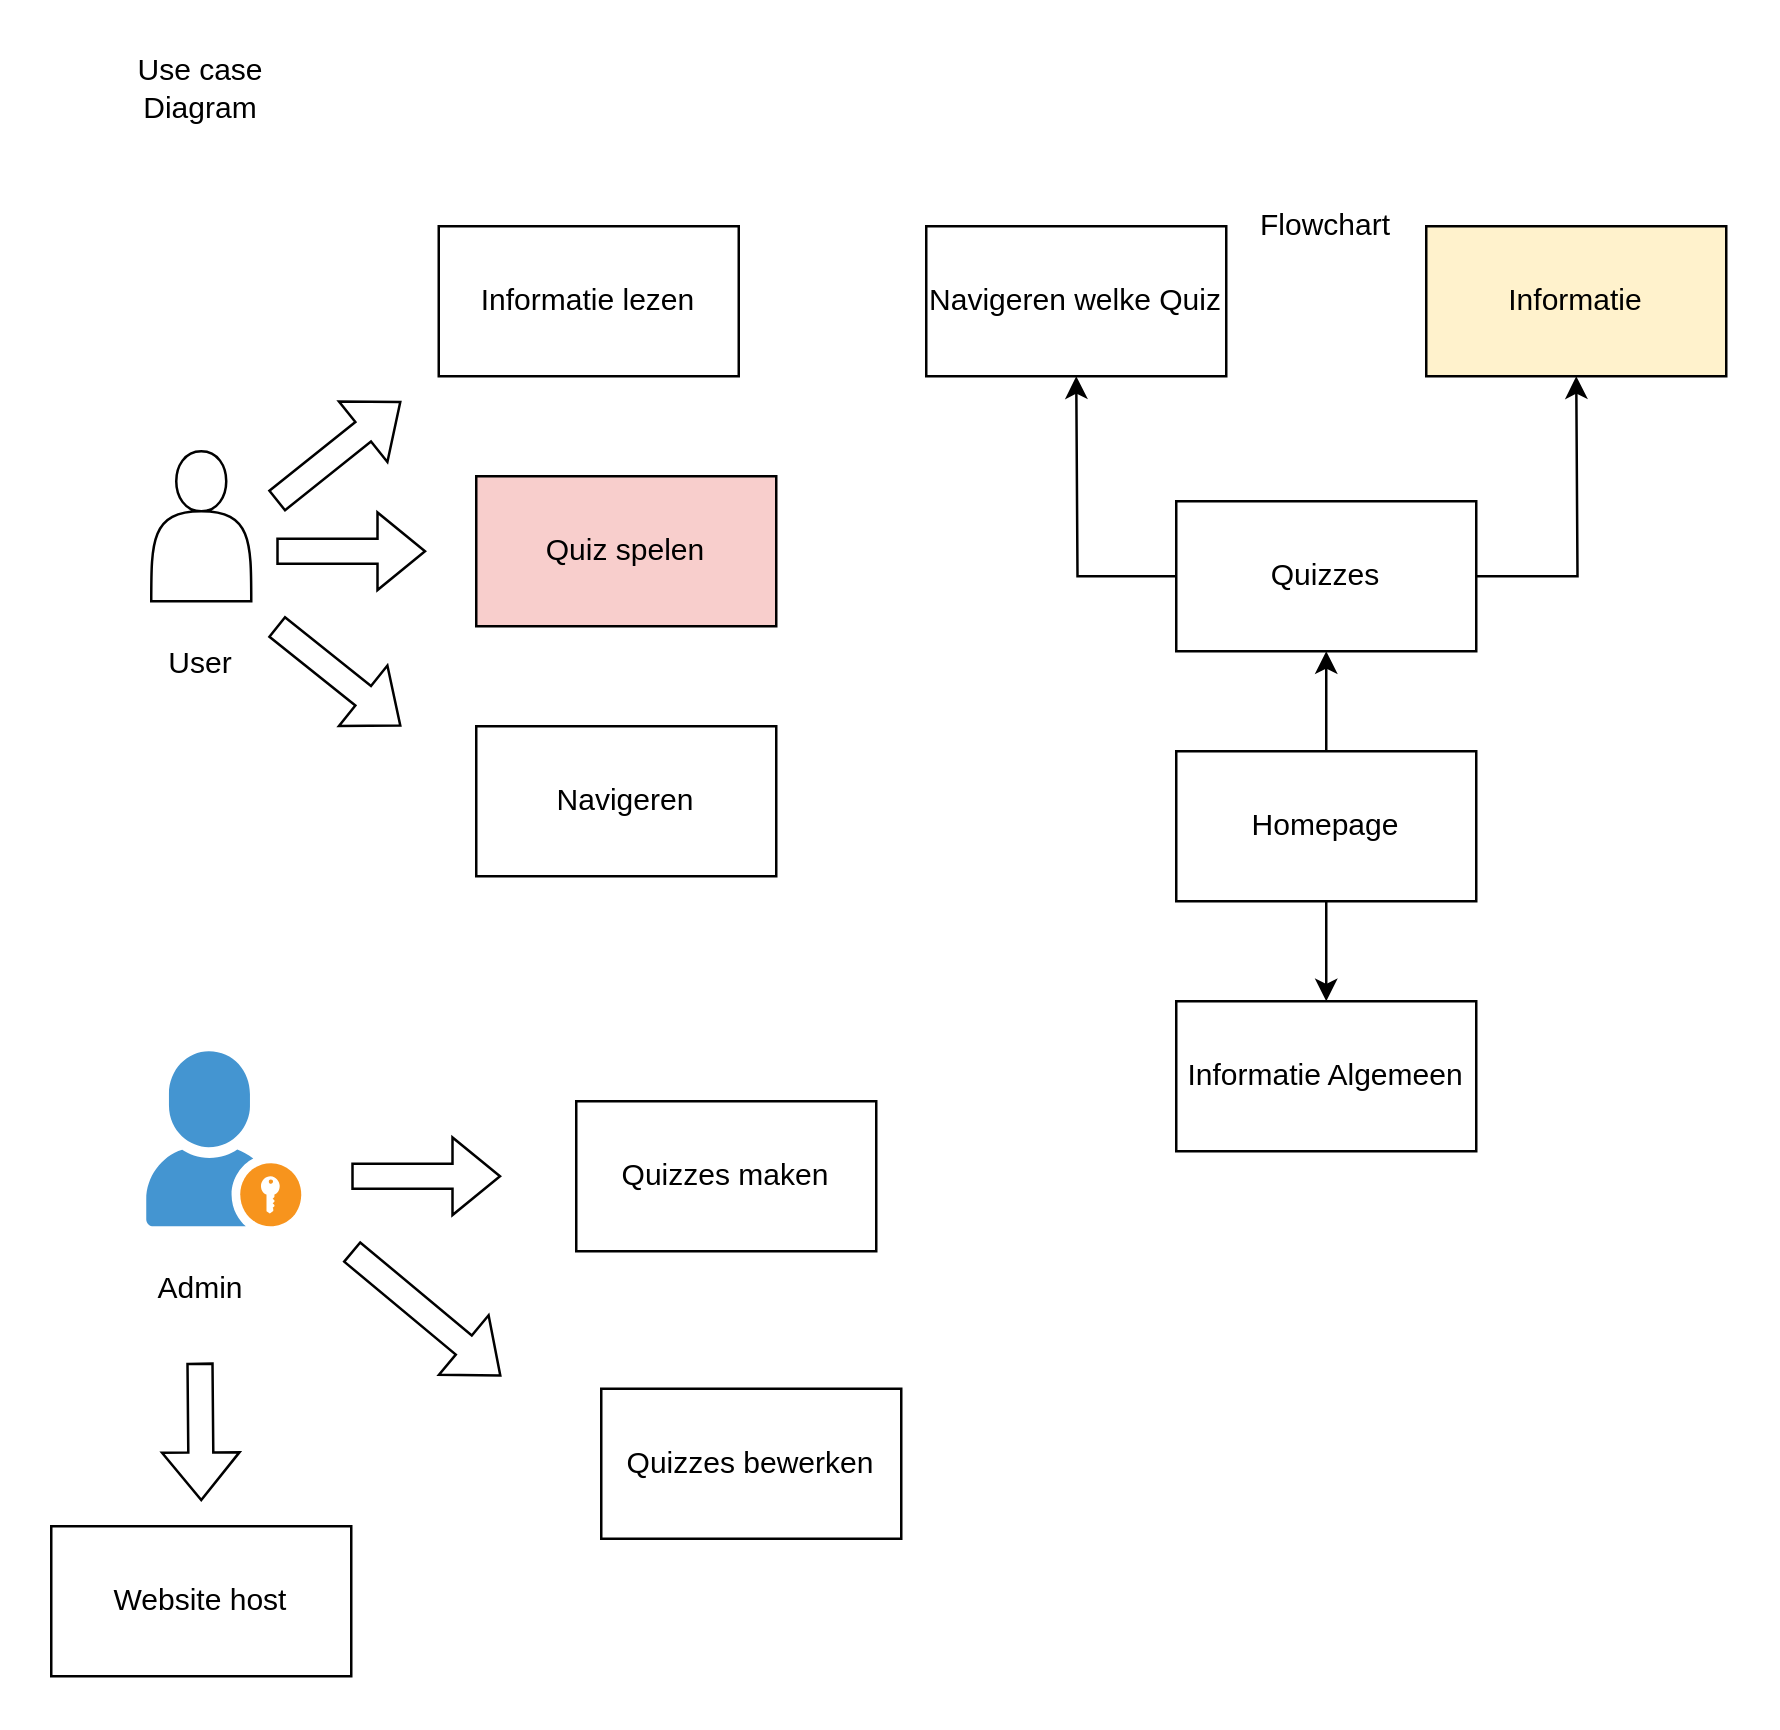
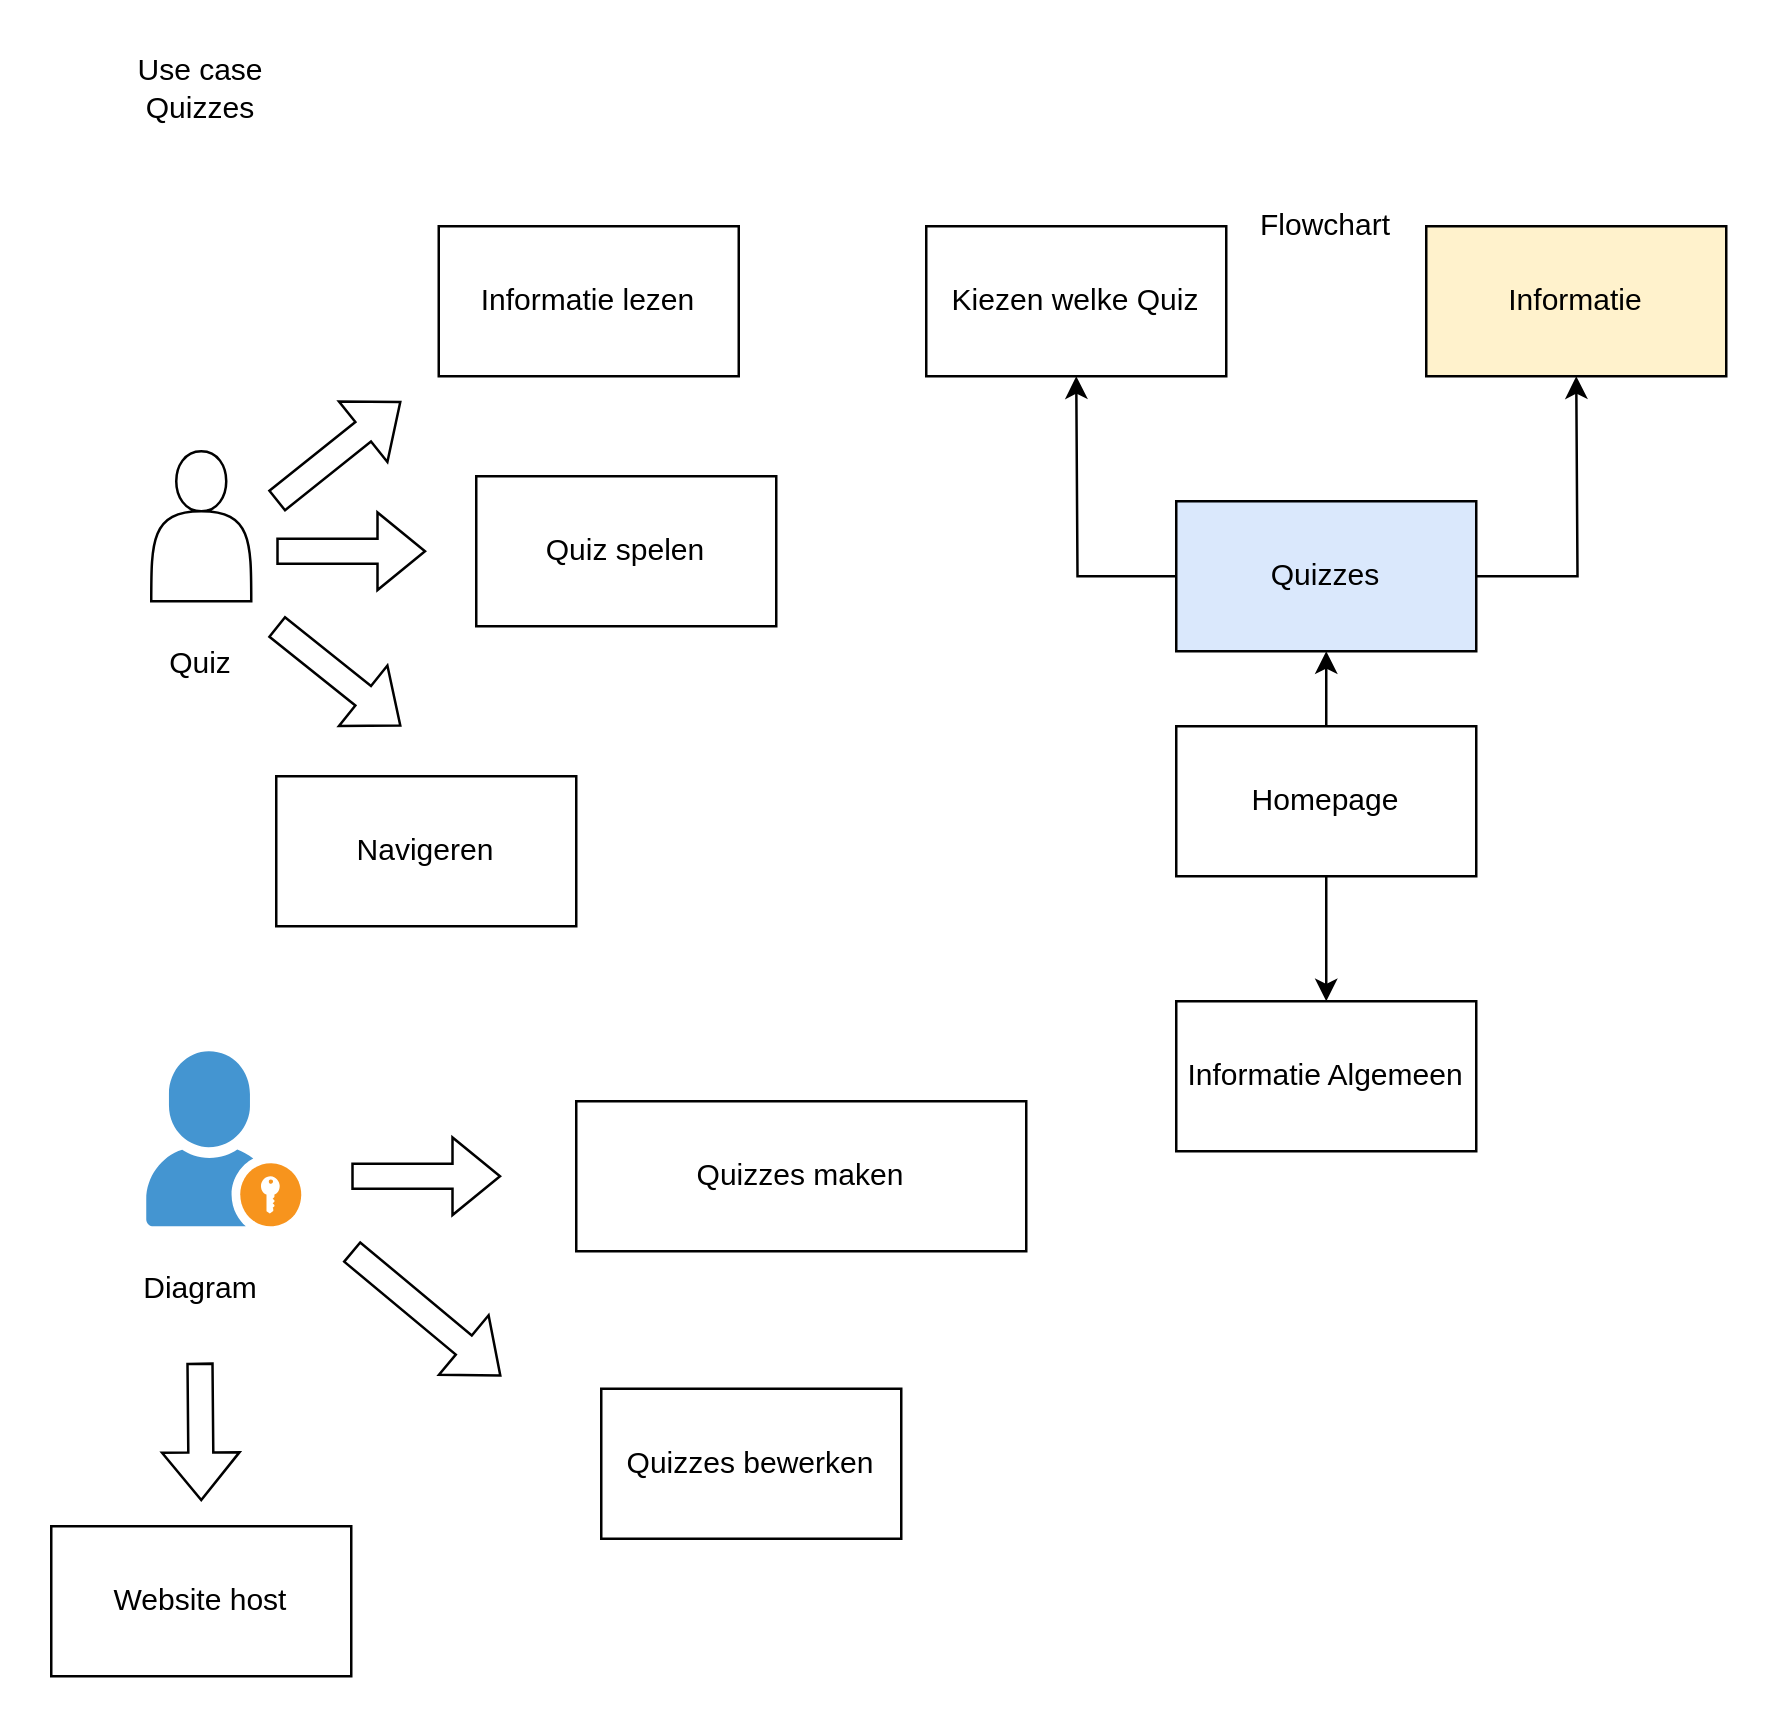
(201, 89) -> (201, 89)
(1076, 301) -> (1076, 301)
(626, 551) -> (626, 551)
(1326, 576) -> (1326, 576)
(201, 664) -> (201, 664)
(626, 801) -> (426, 851)
(1326, 826) -> (1326, 801)
(726, 1176) -> (801, 1176)
(201, 1289) -> (201, 1289)
